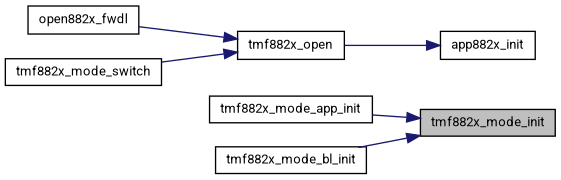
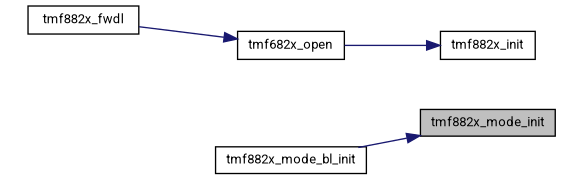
(83, 20) -> (83, 20)
(291, 45) -> (291, 45)
(488, 45) -> (488, 45)
(83, 72) -> none
(291, 109) -> none
